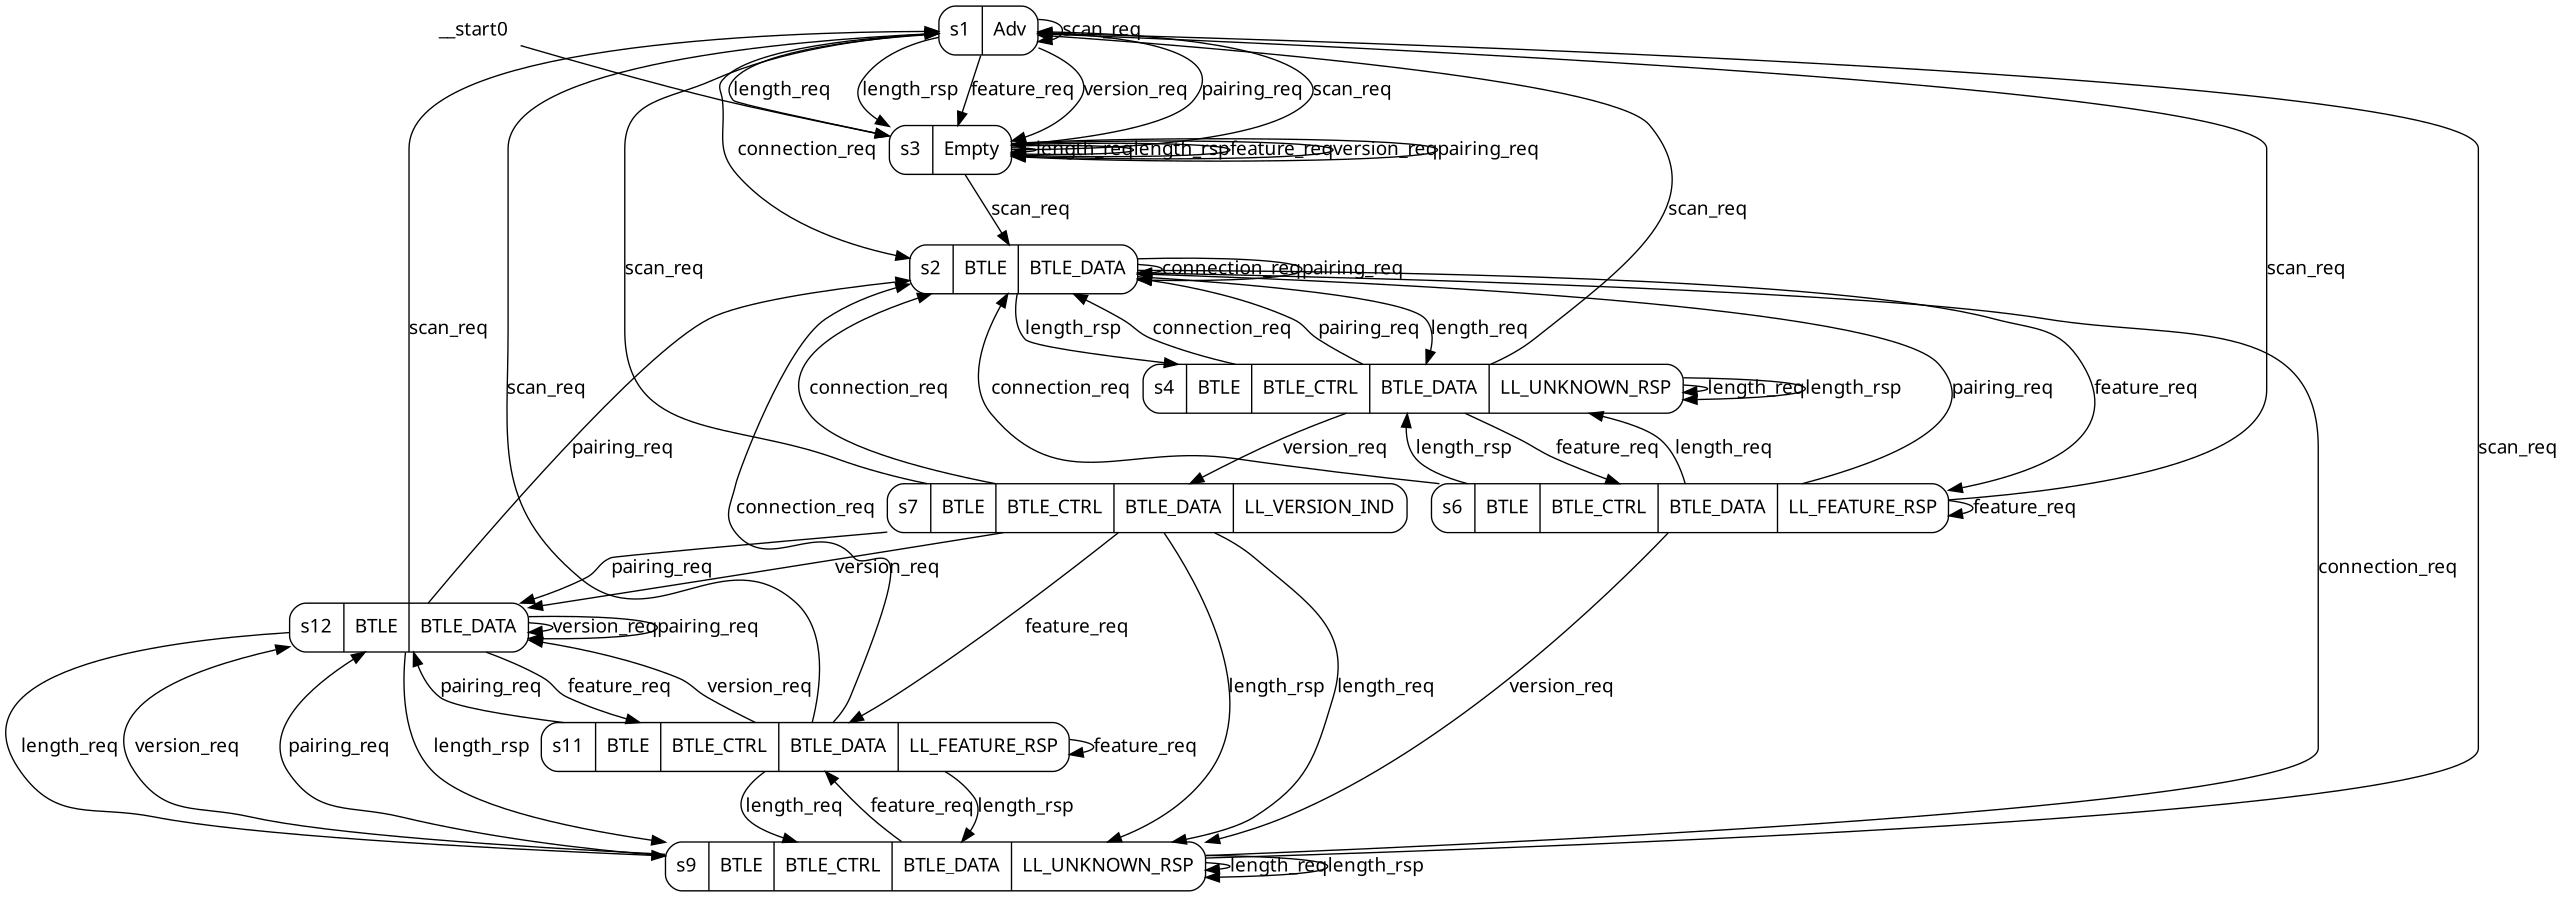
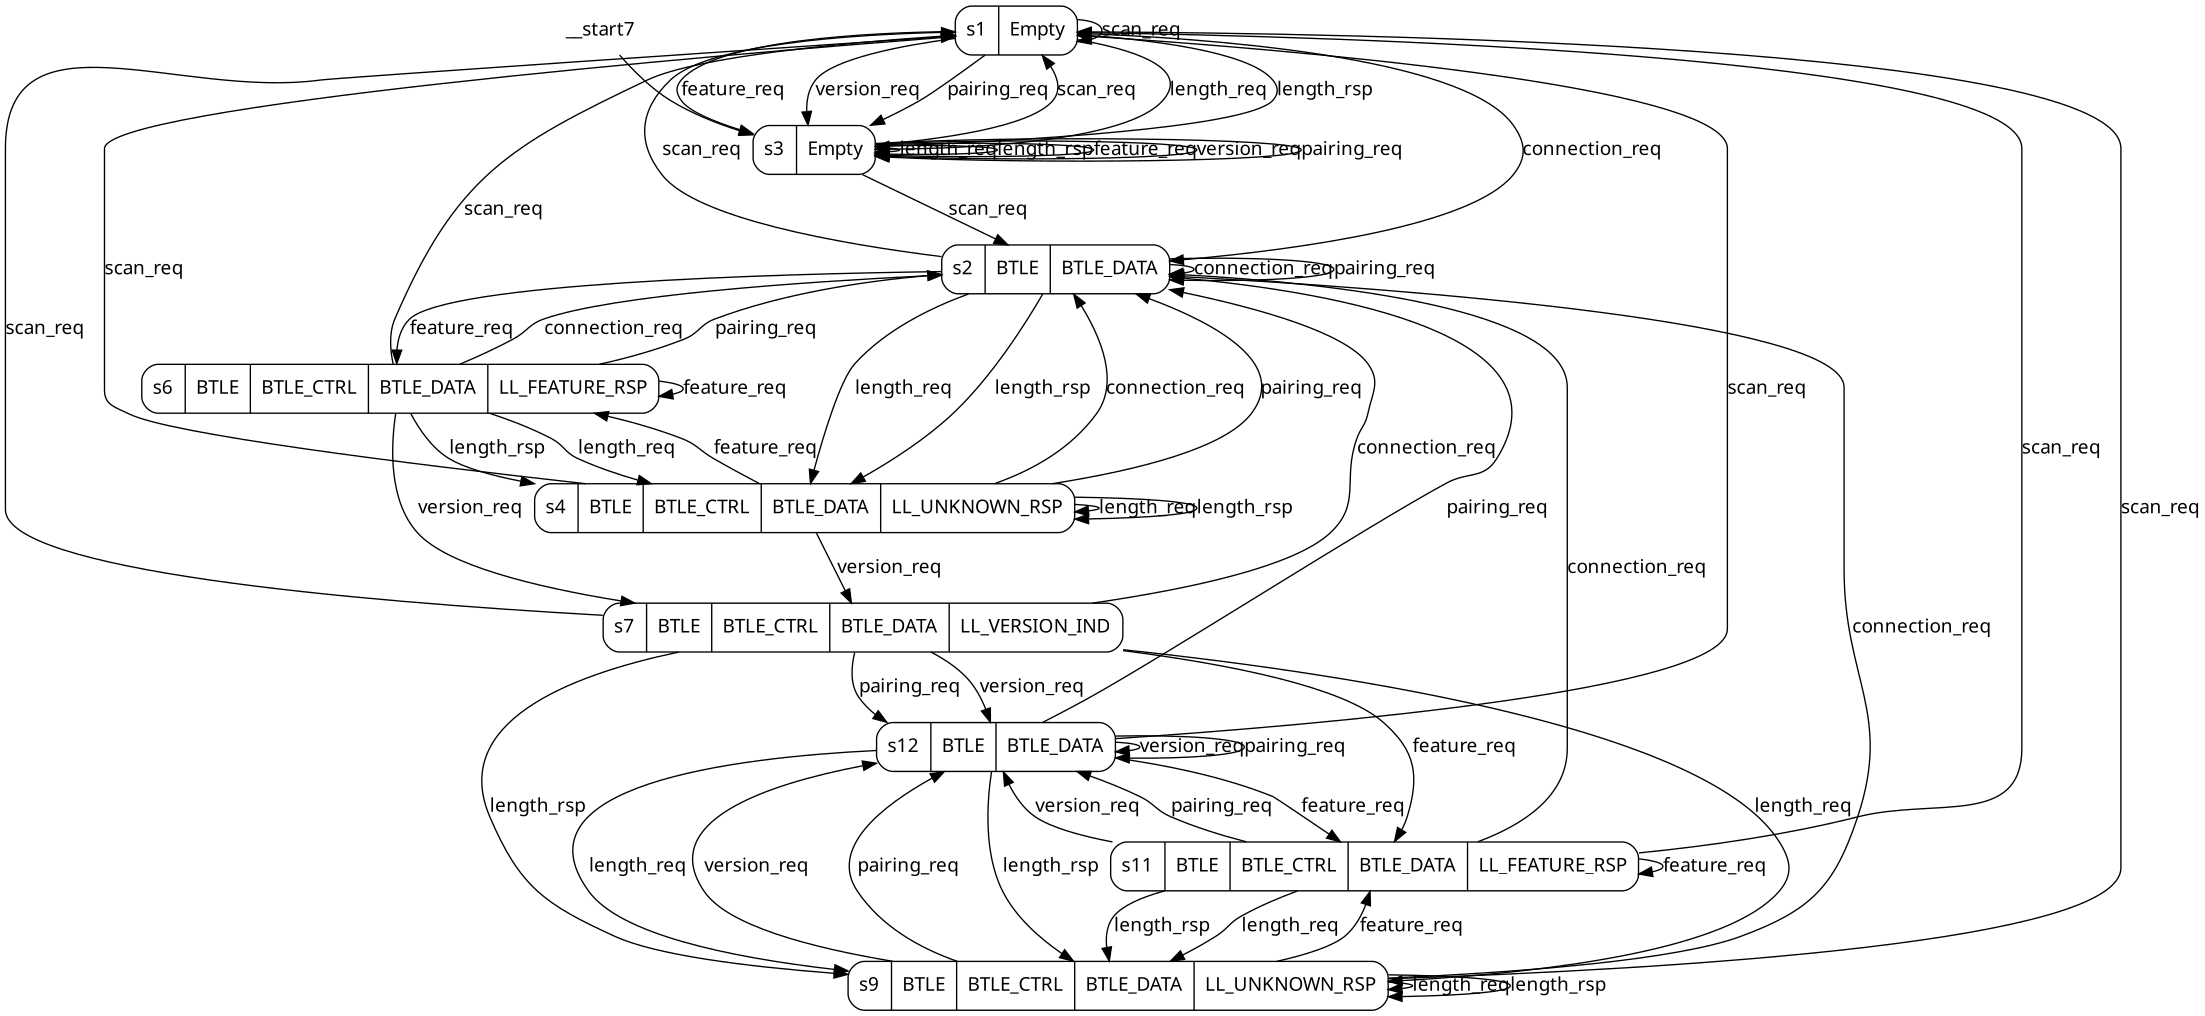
(1010, 30) -> (1038, 30)
(474, 31) -> (601, 31)
none -> (645, 134)
(1462, 714) -> (456, 558)
